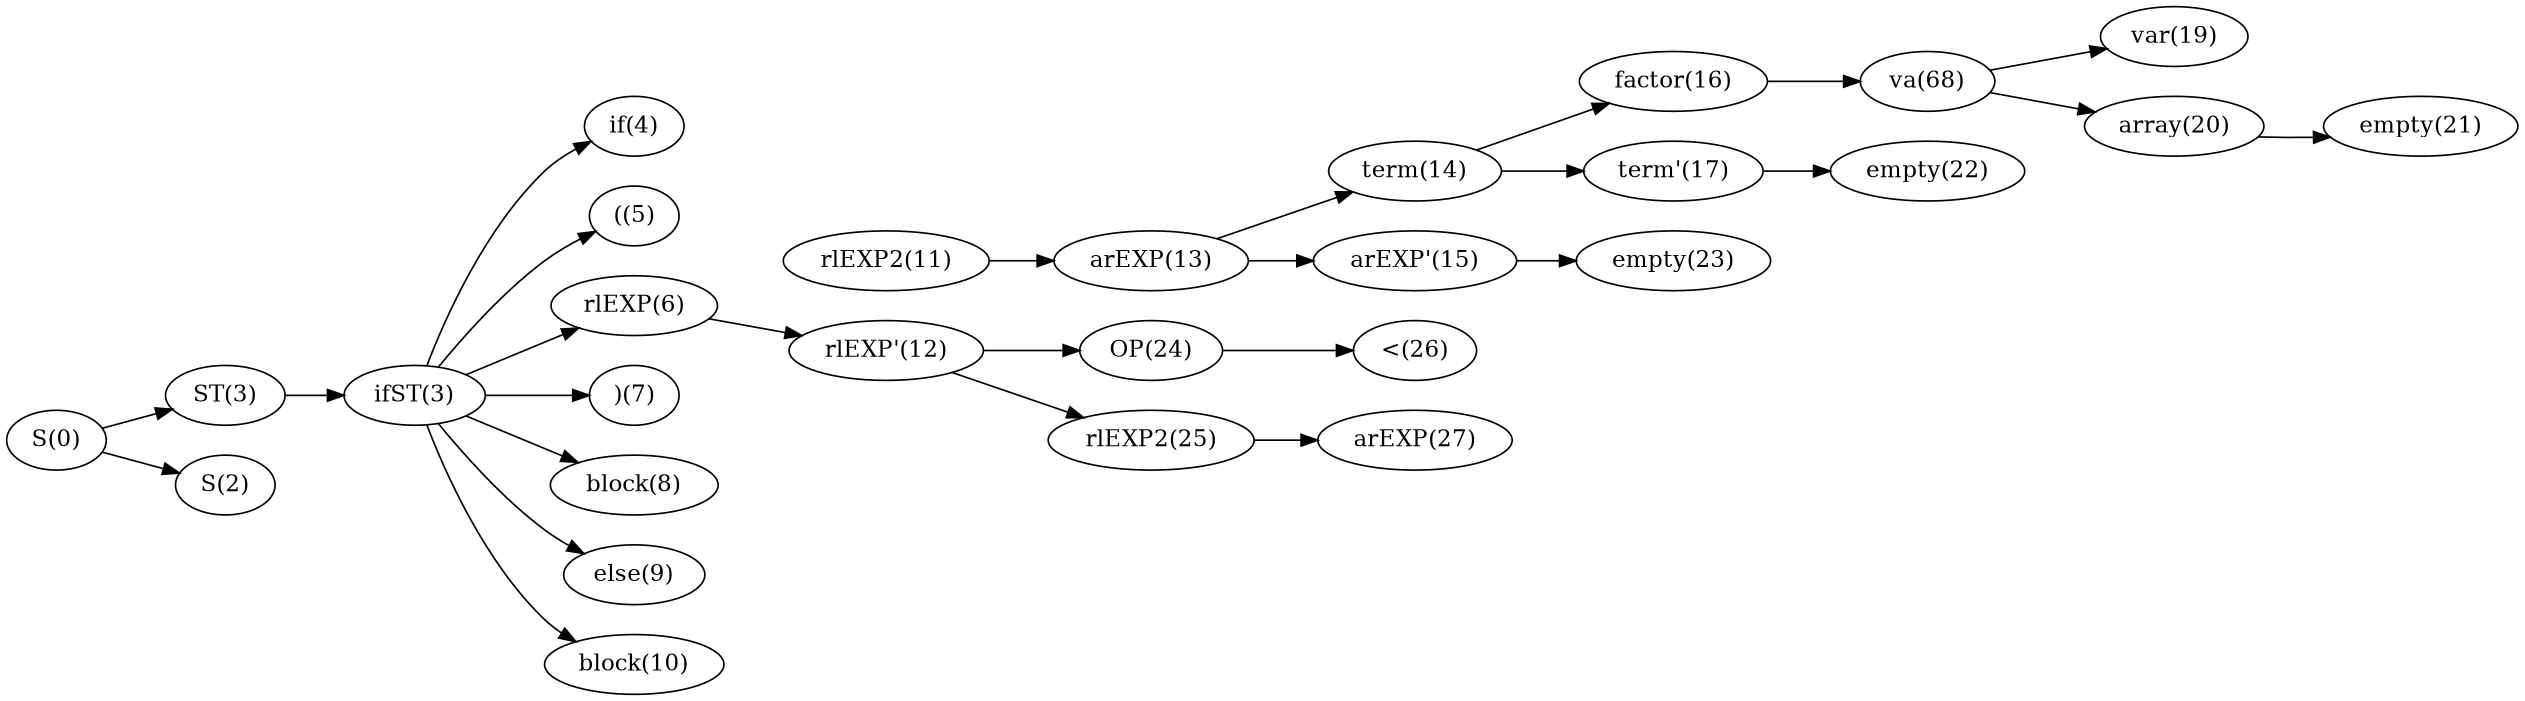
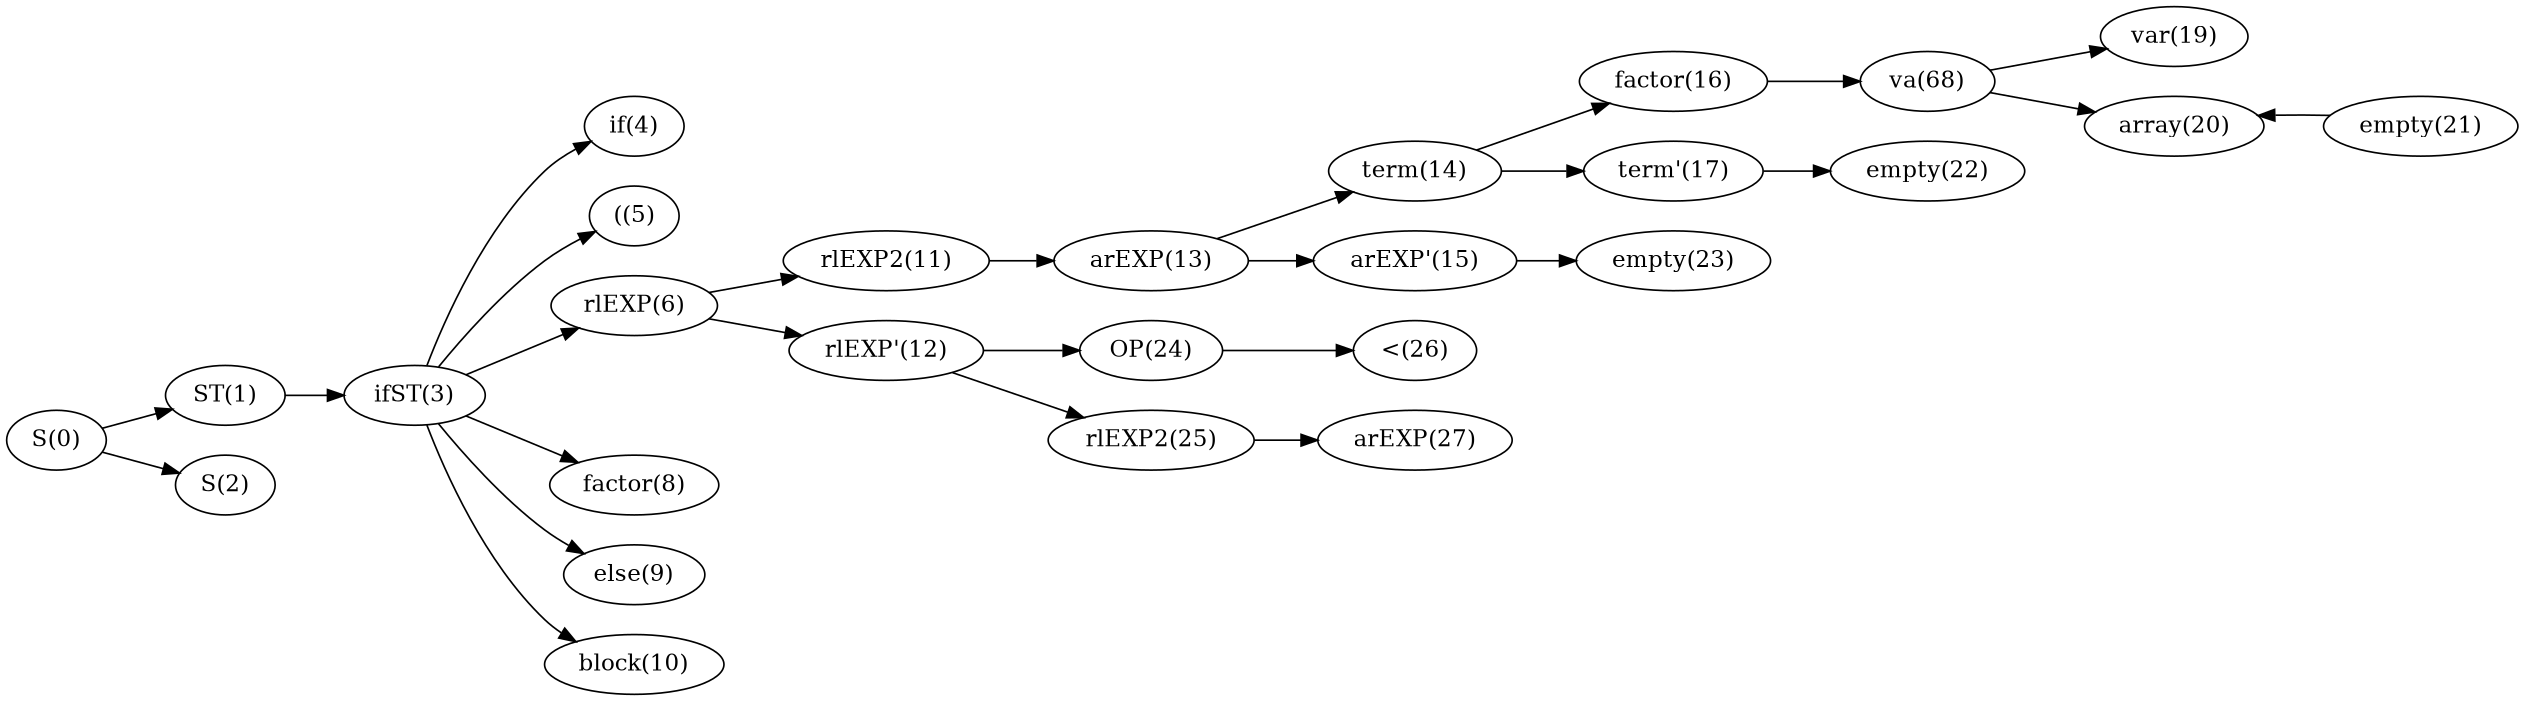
(2286, 137) -> (2303, 115)
none -> (745, 286)
(225, 395) -> (225, 395)
(634, 395) -> none
(634, 485) -> (634, 485)
